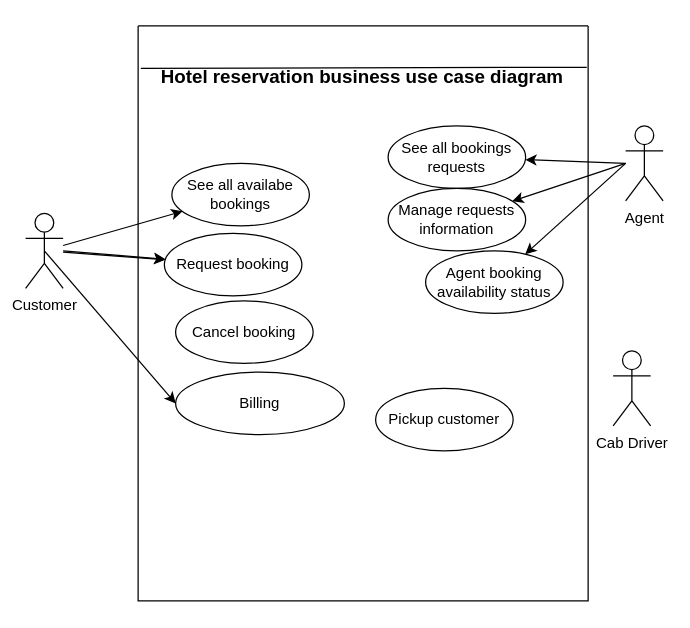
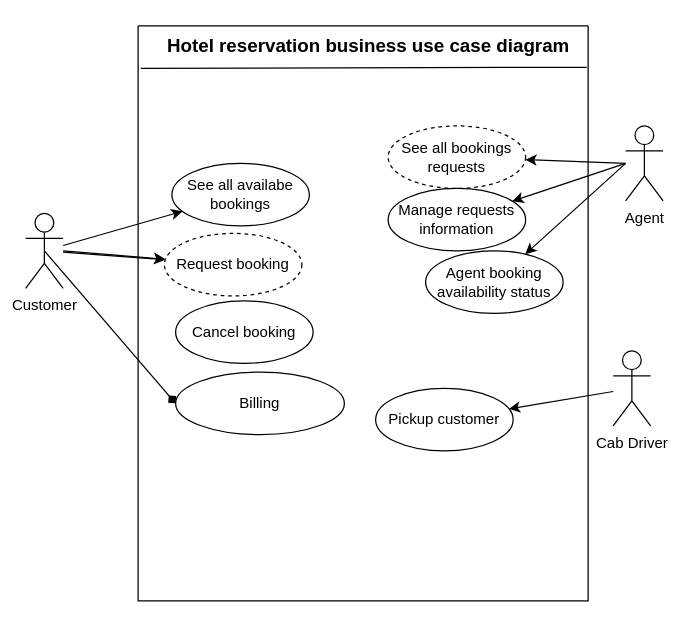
(362, 76) -> (368, 44)
(457, 157) -> (457, 157)
(233, 264) -> (233, 264)
(169, 396) -> (169, 395)
none -> (565, 399)
